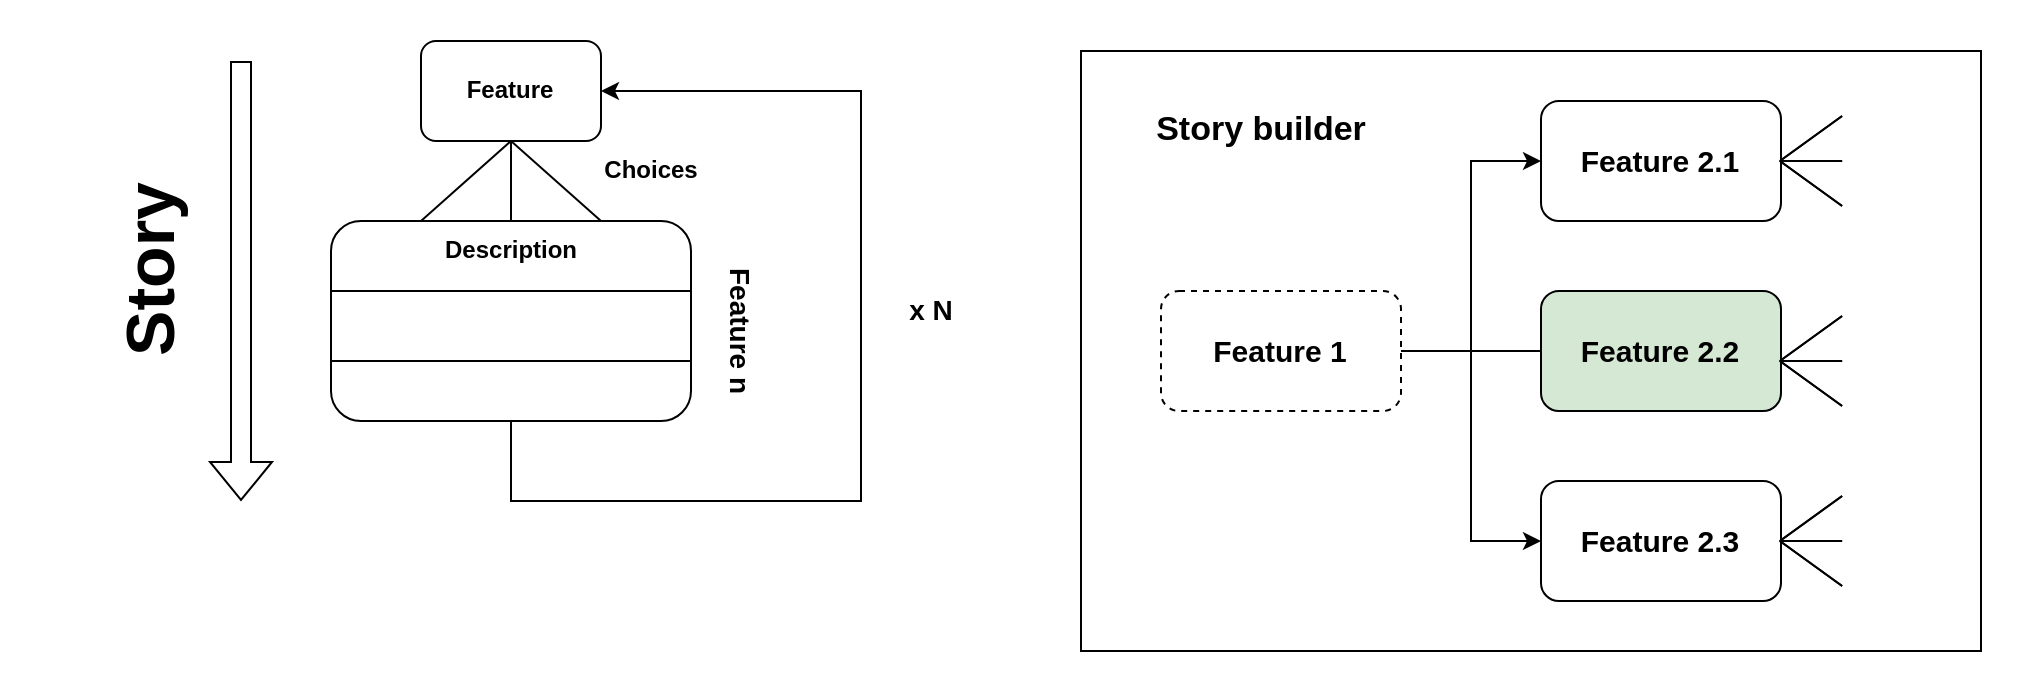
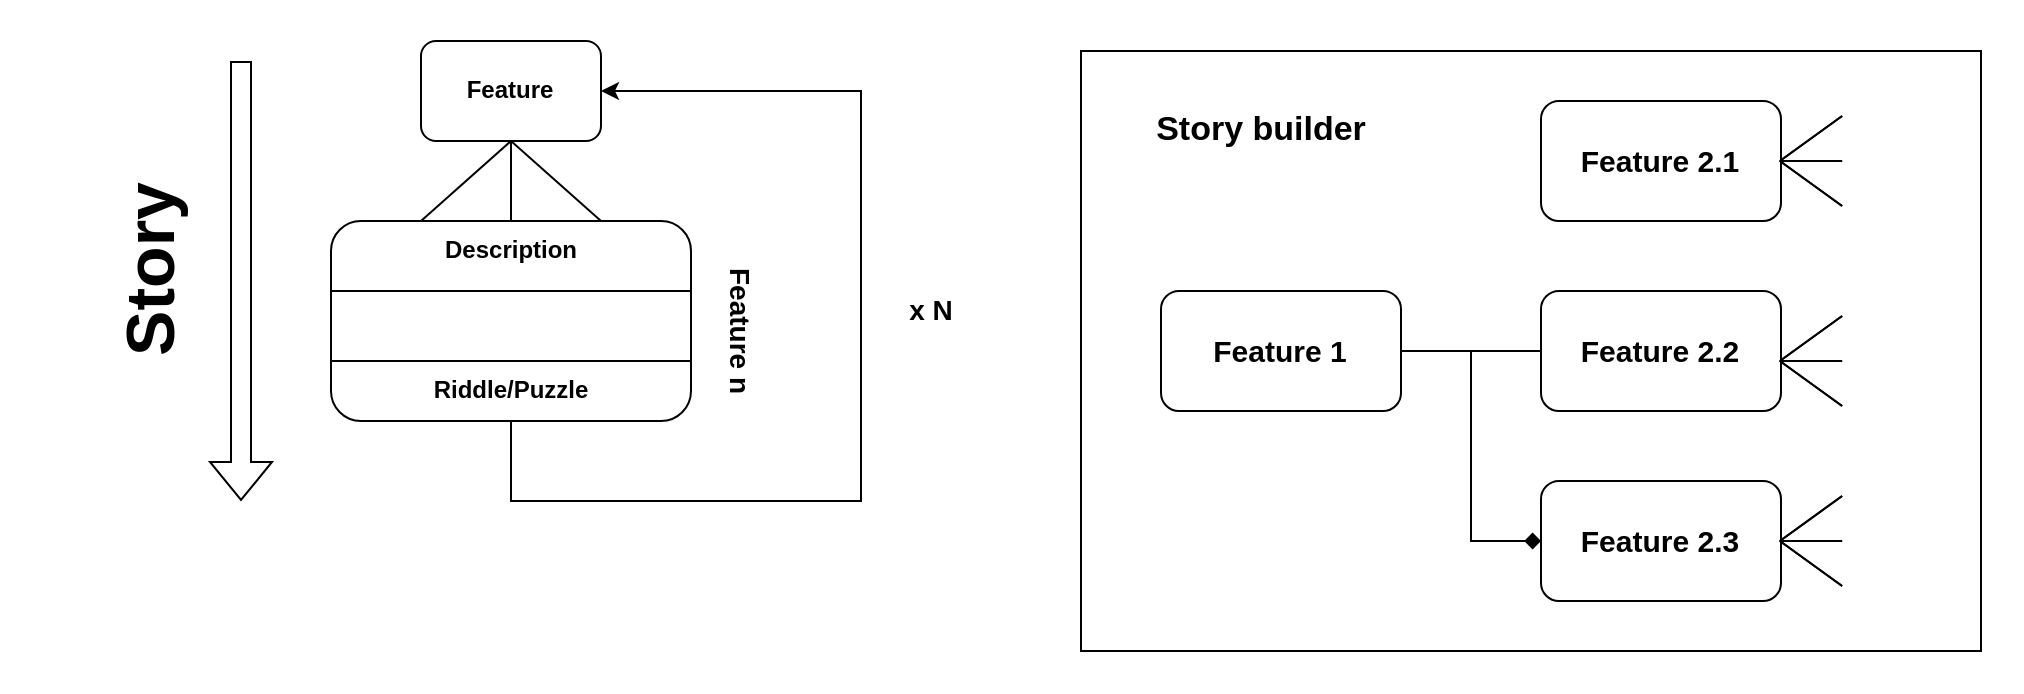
(651, 171) -> none
(1471, 226) -> none
(1281, 351) -> (1281, 351)
(1661, 351) -> (1661, 351)
none -> (511, 391)
(1525, 541) -> (1524, 541)
